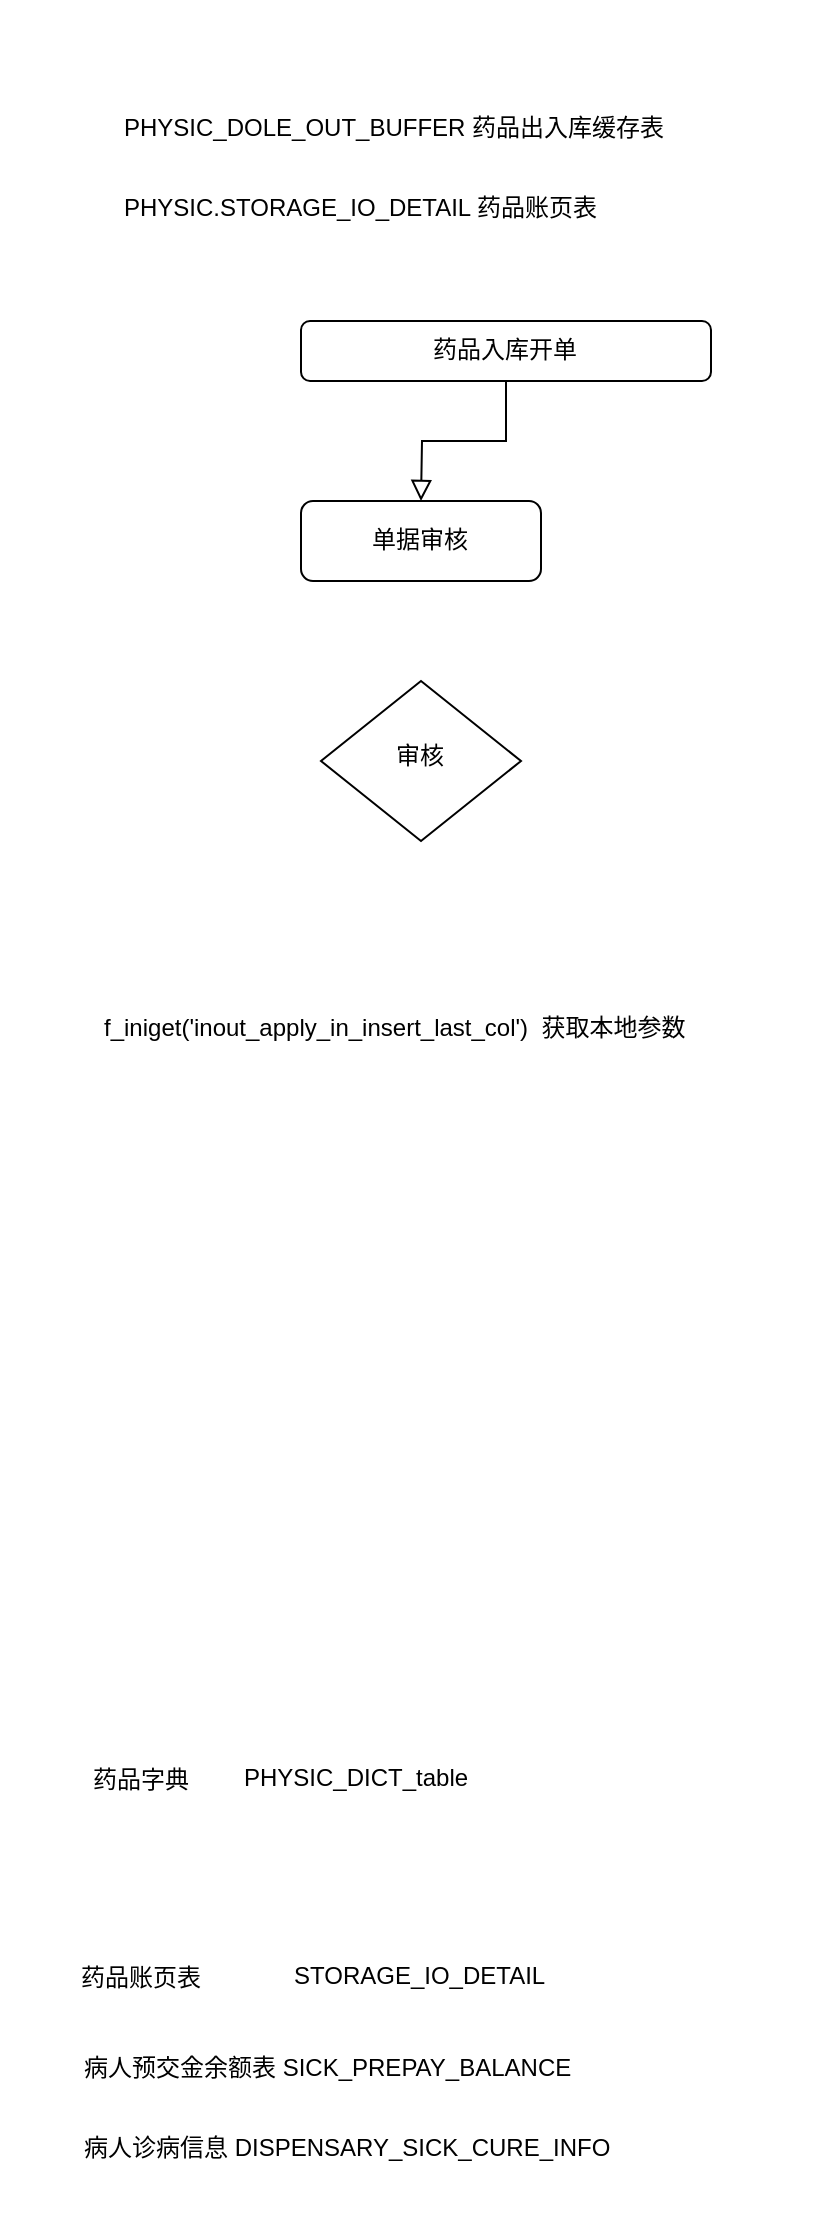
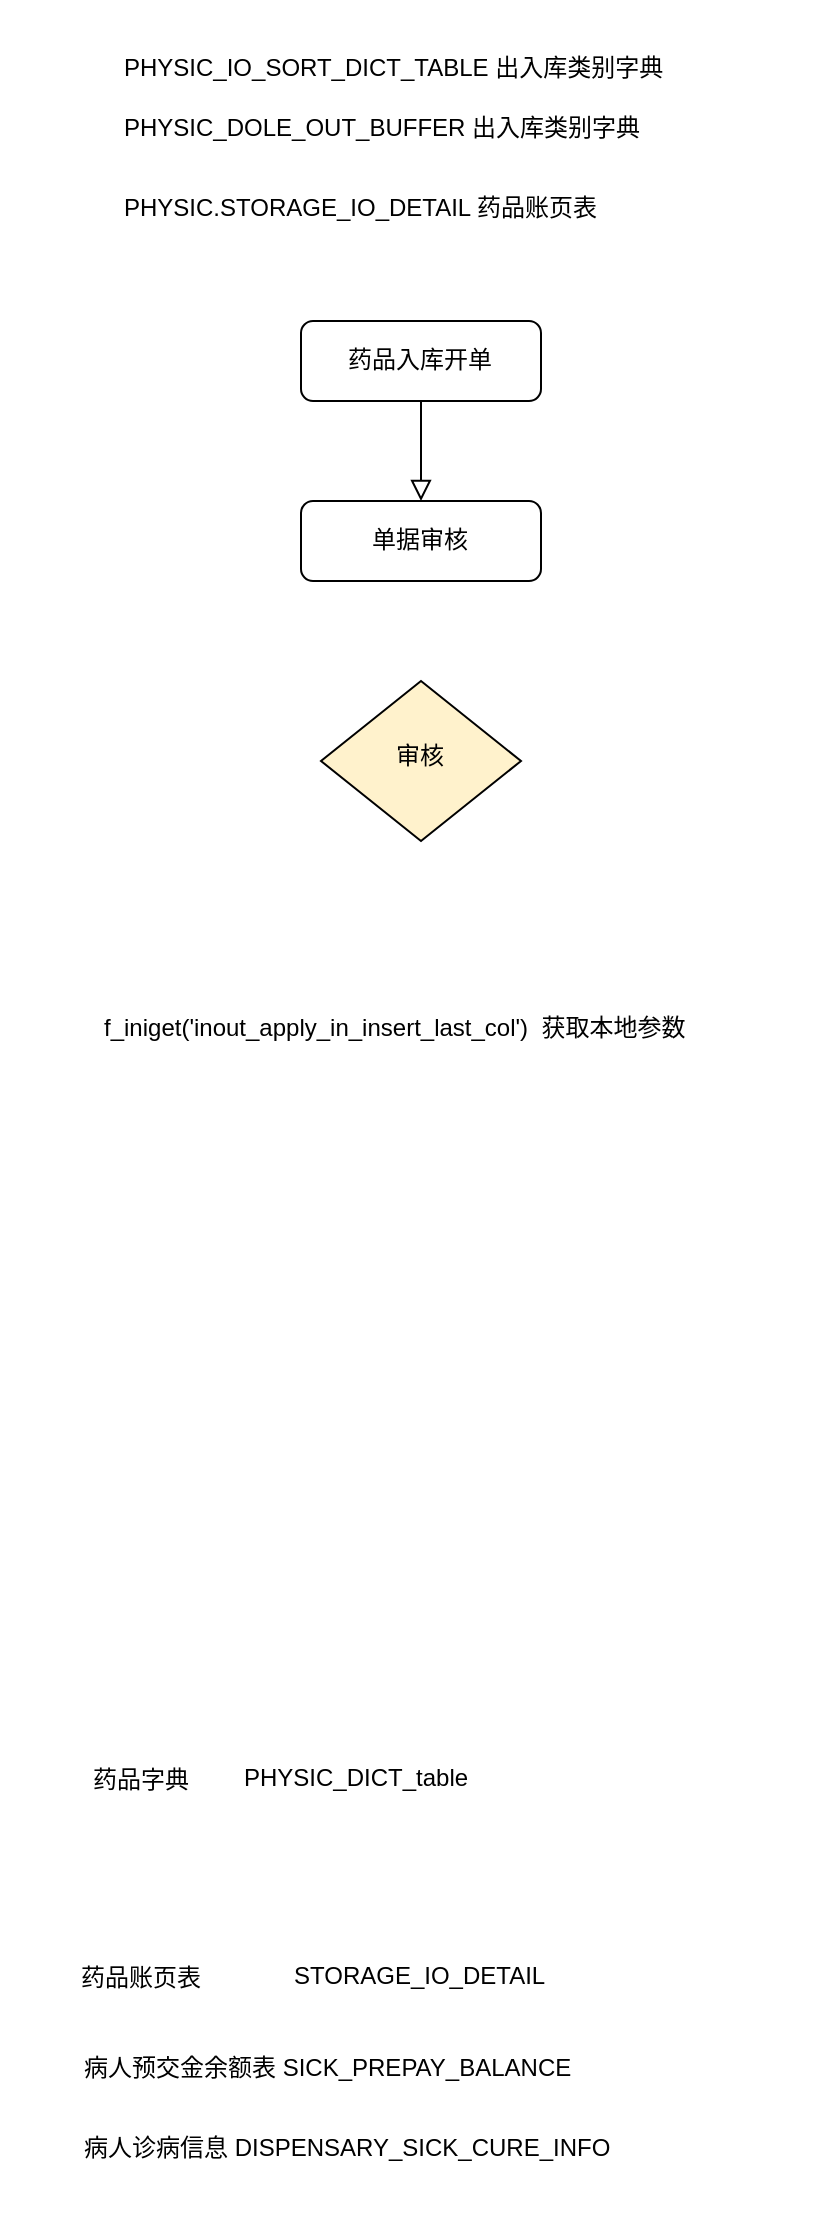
none -> (411, 71)
(372, 129) -> (360, 129)
(506, 351) -> (421, 361)
(421, 761) -> (421, 761)
